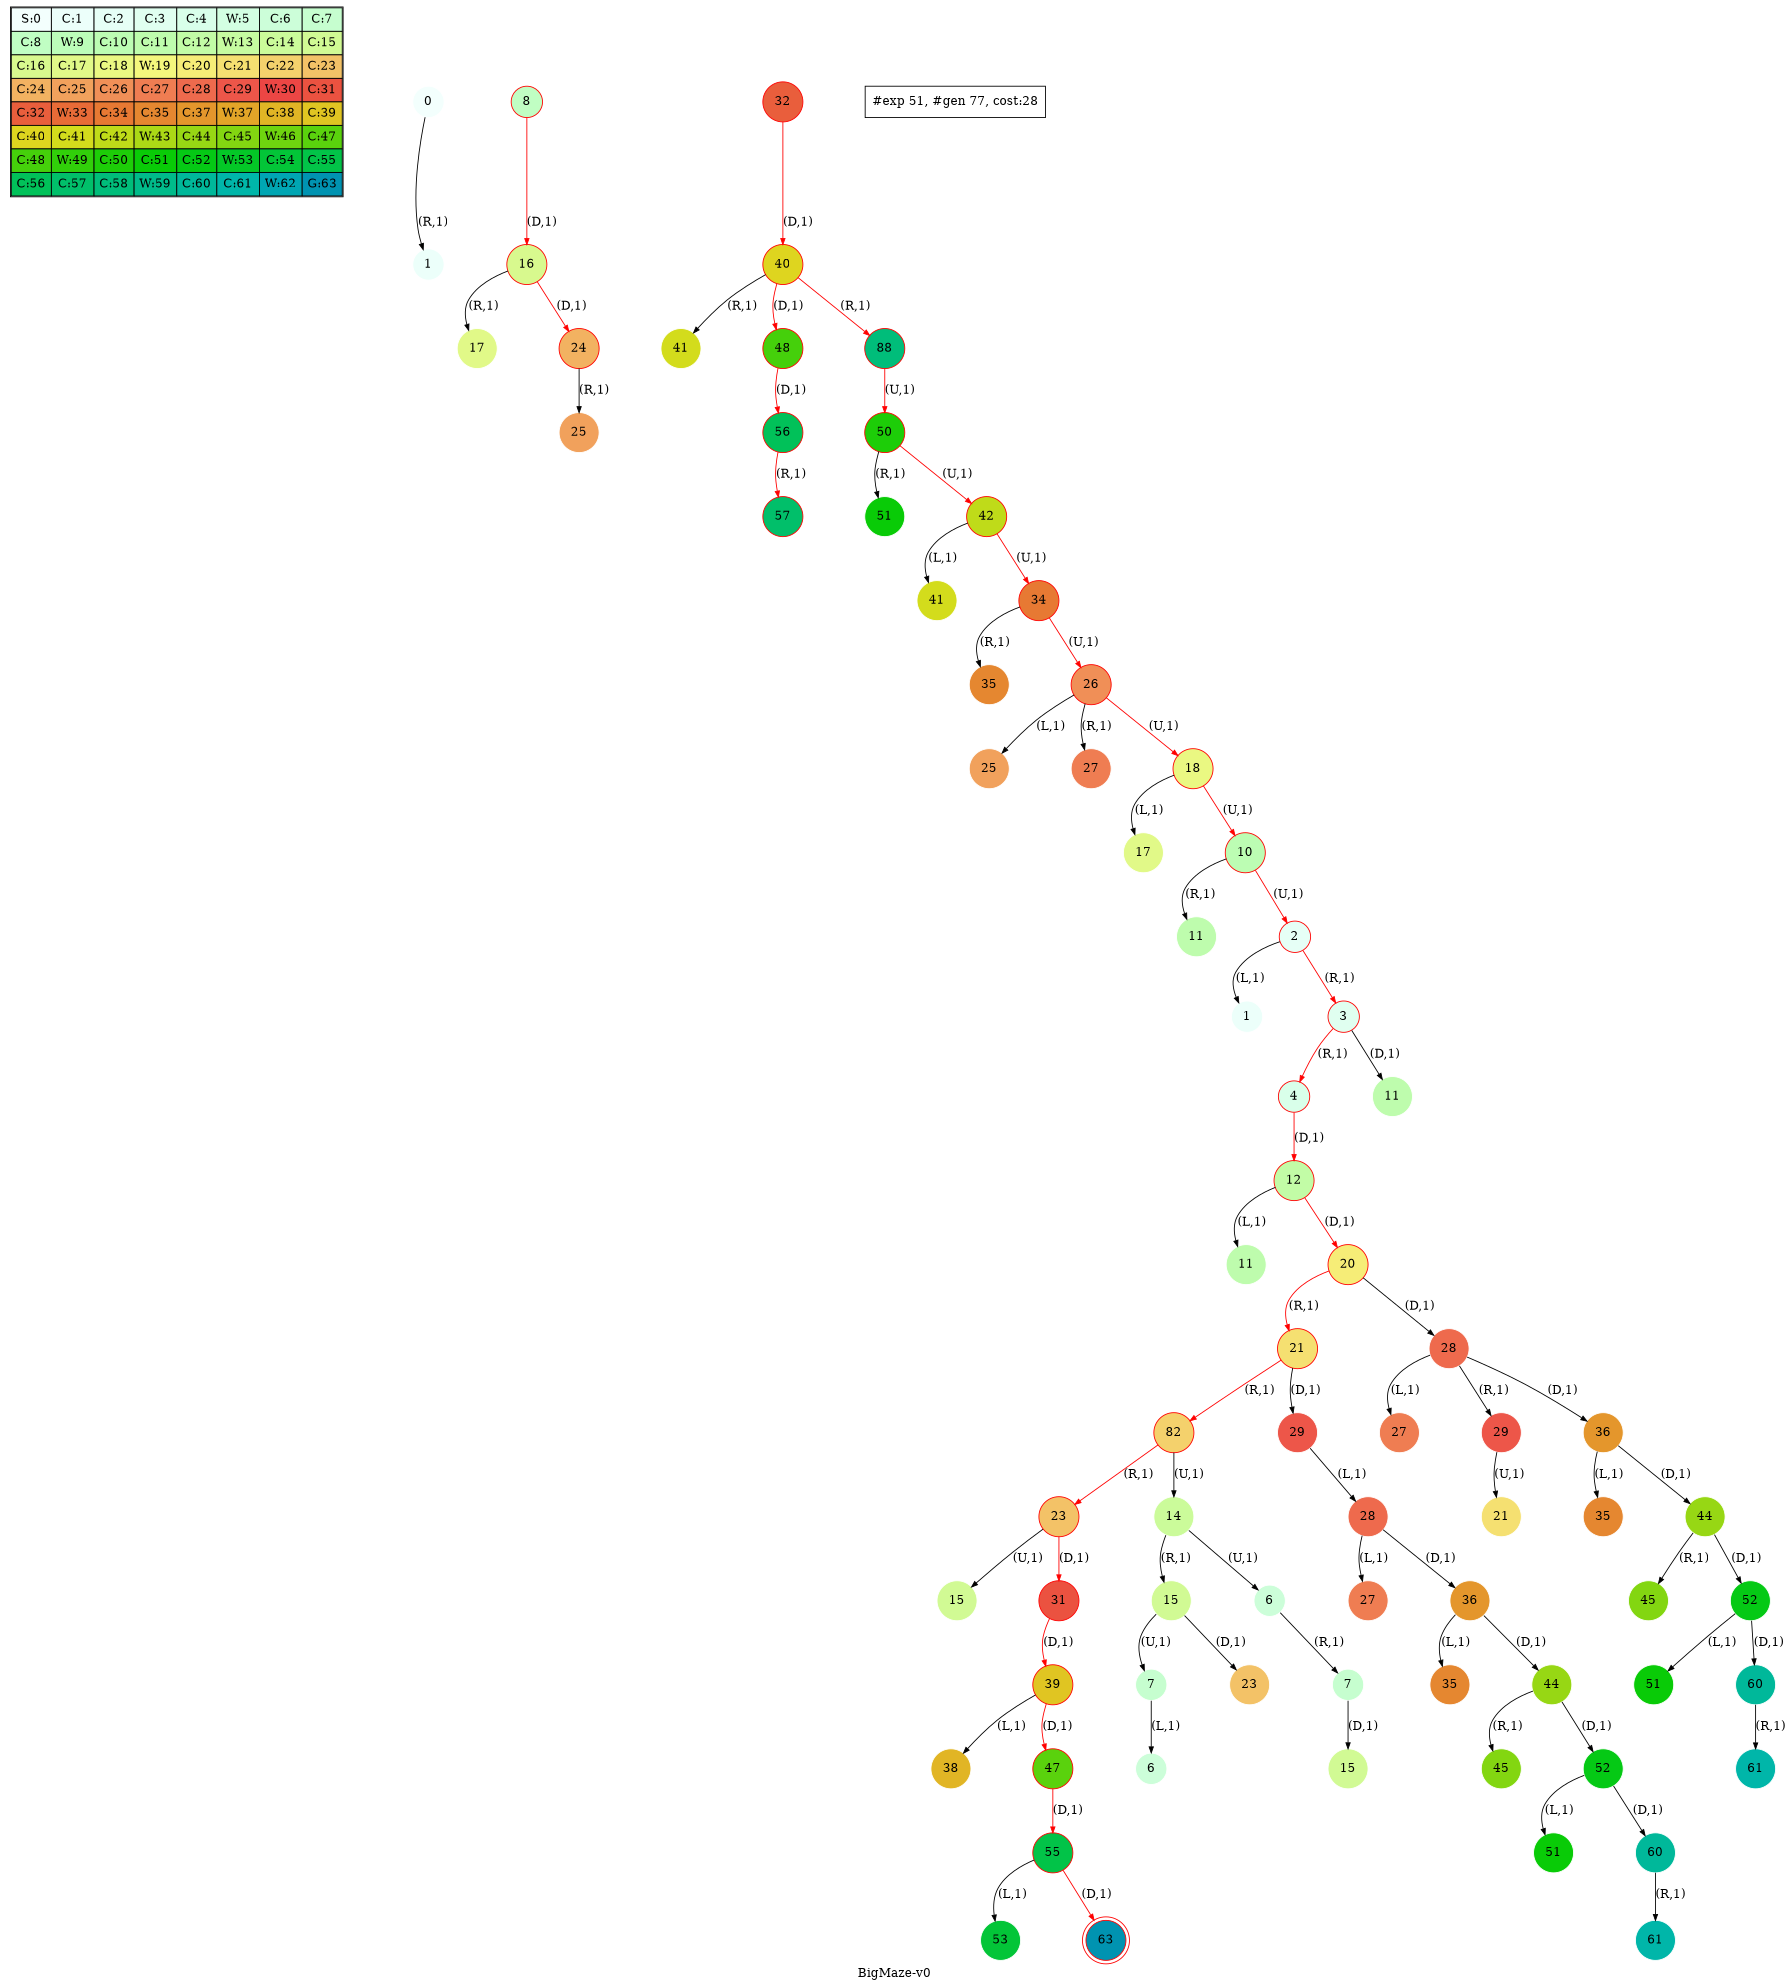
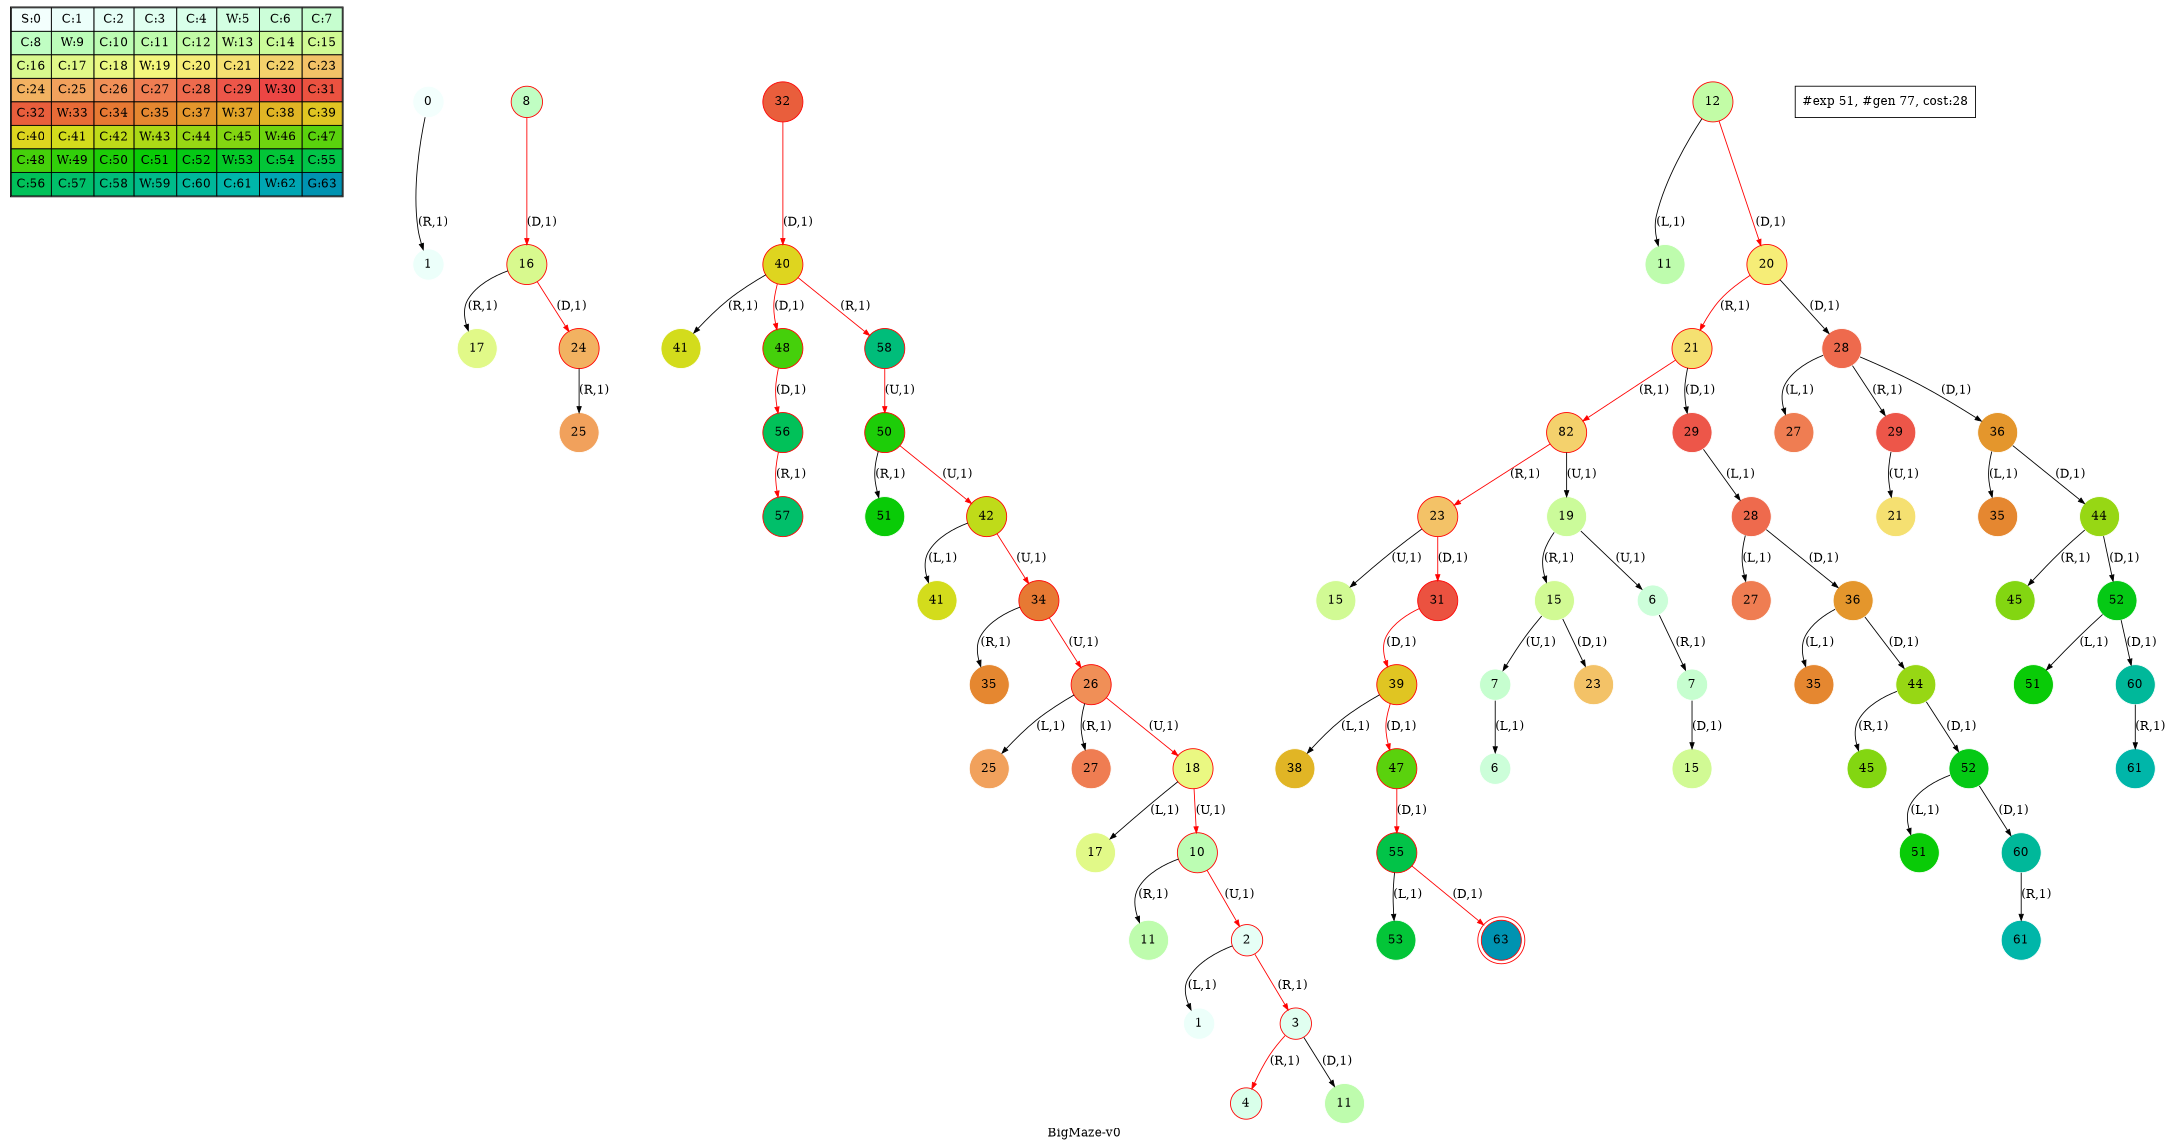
(885, 349) -> (885, 349)
(1294, 1133) -> none
(1174, 1517) -> (1567, 517)
